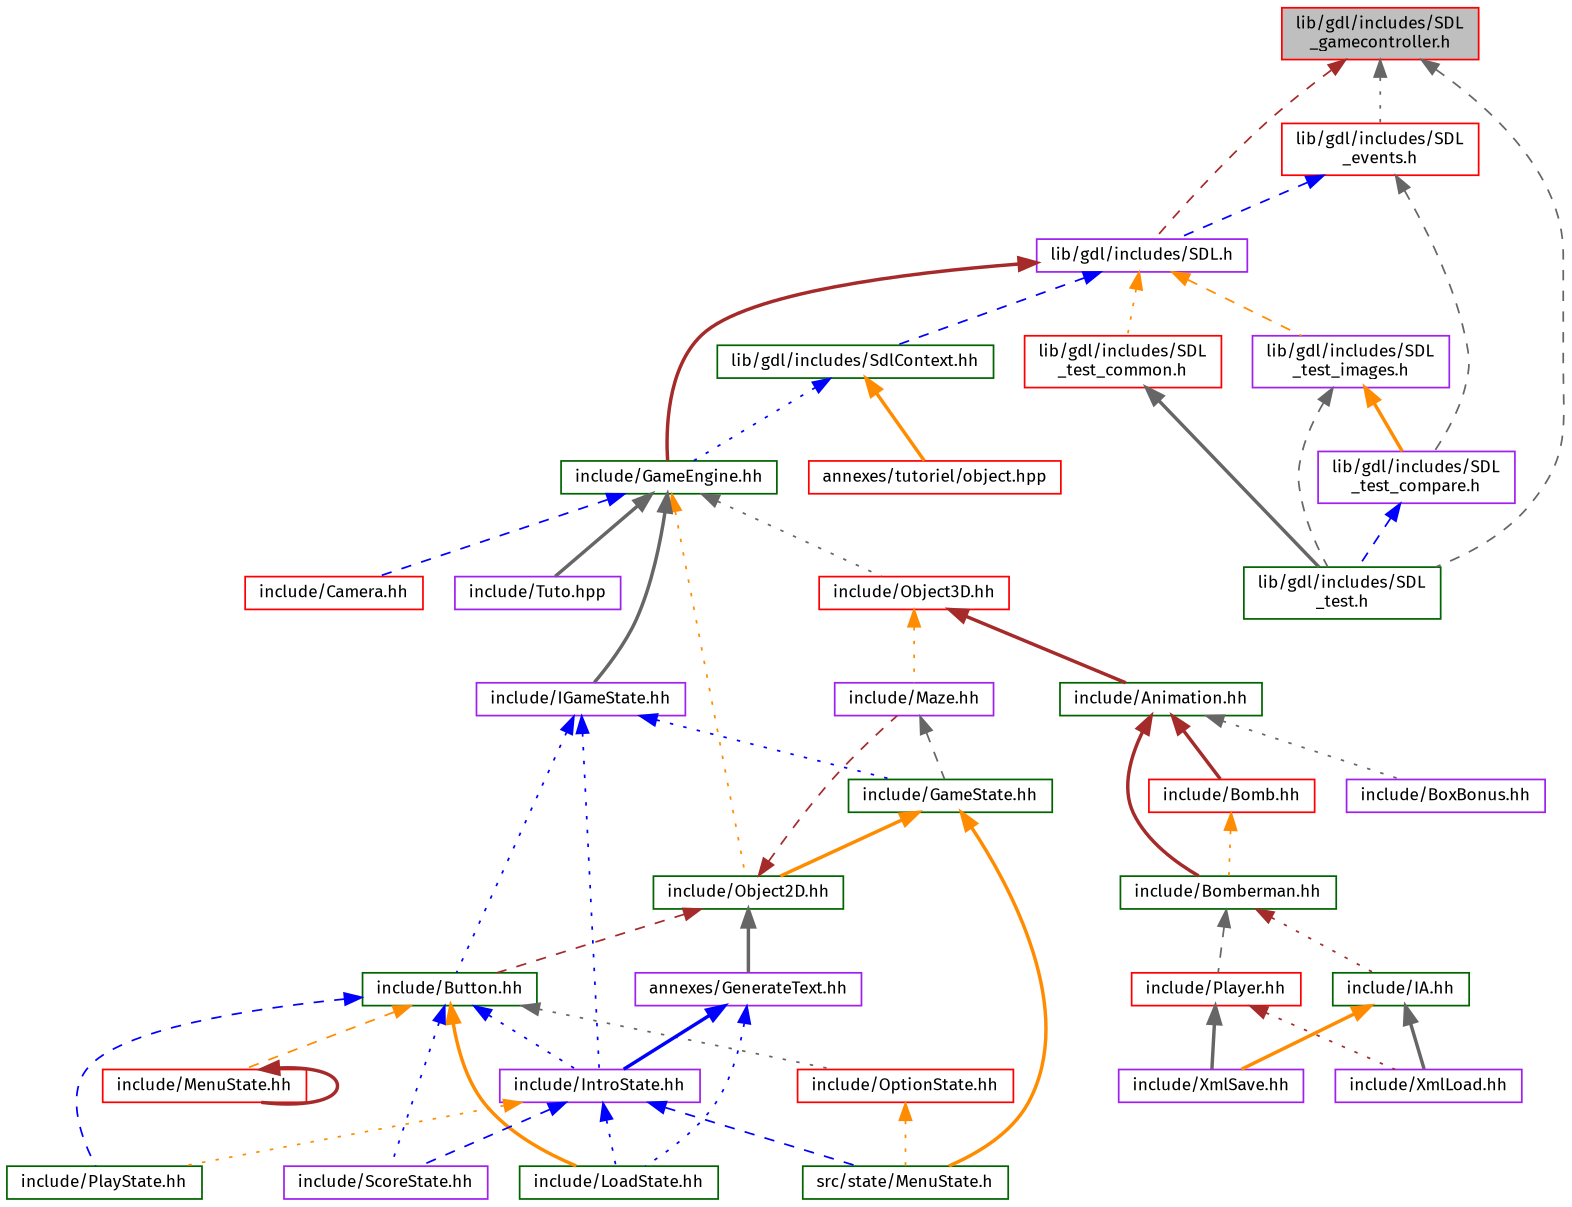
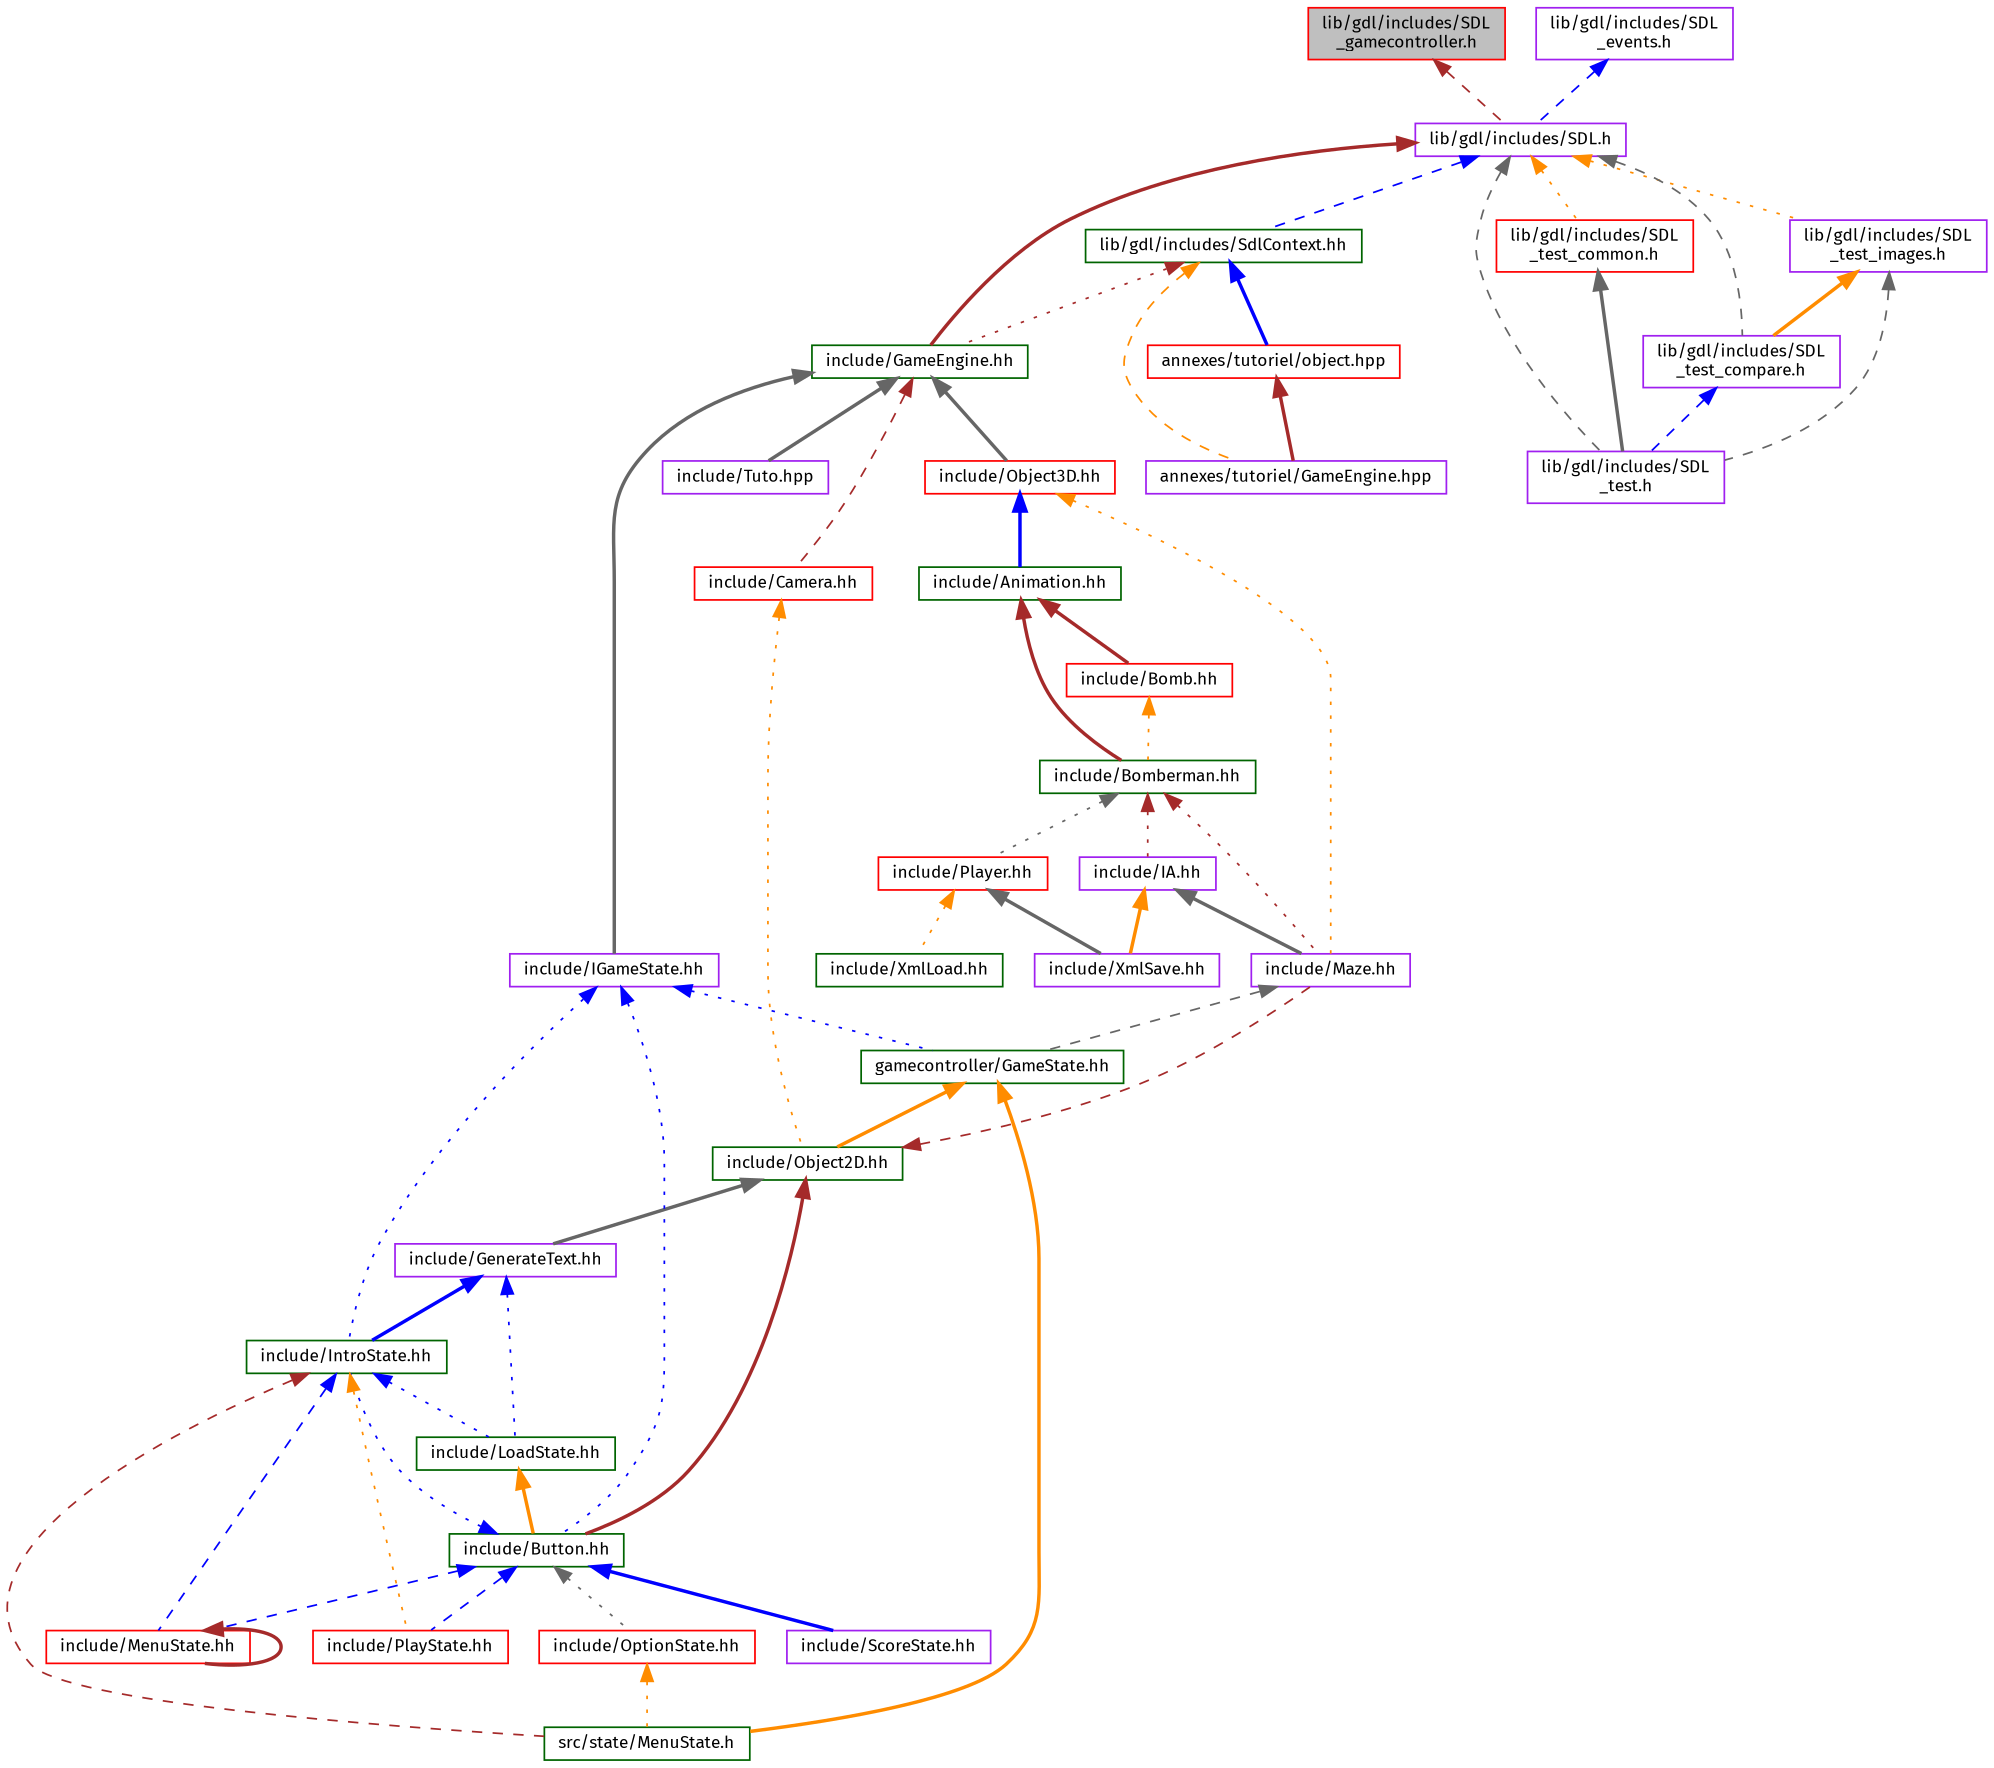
(1380, 100) -> none
(1380, 149) -> (1635, 34)
(1245, 308) -> (1696, 191)
(1461, 319) -> (1712, 224)
(1563, 324) -> (1503, 323)
(754, 424) -> (1063, 307)
(900, 427) -> (1252, 312)
none -> (1296, 477)
(493, 538) -> (856, 484)
(800, 539) -> (976, 426)
(1342, 593) -> (1626, 477)
(1046, 649) -> (1020, 539)
(710, 694) -> (768, 884)
(950, 796) -> (992, 1067)
(1446, 796) -> none
none -> (1250, 877)
(581, 946) -> (738, 1397)
(1221, 950) -> (1047, 829)
(748, 989) -> (506, 1260)
(1401, 989) -> (1148, 874)
(319, 1041) -> (334, 1601)
(1331, 1041) -> (932, 930)
(1417, 1046) -> (1247, 926)
(600, 1086) -> (347, 1357)
(1429, 1086) -> (909, 970)
(415, 1094) -> (721, 1601)
(500, 1120) -> (528, 1511)
(761, 1137) -> (67, 1681)
(485, 1138) -> (242, 1509)
(104, 1183) -> (411, 1647)
